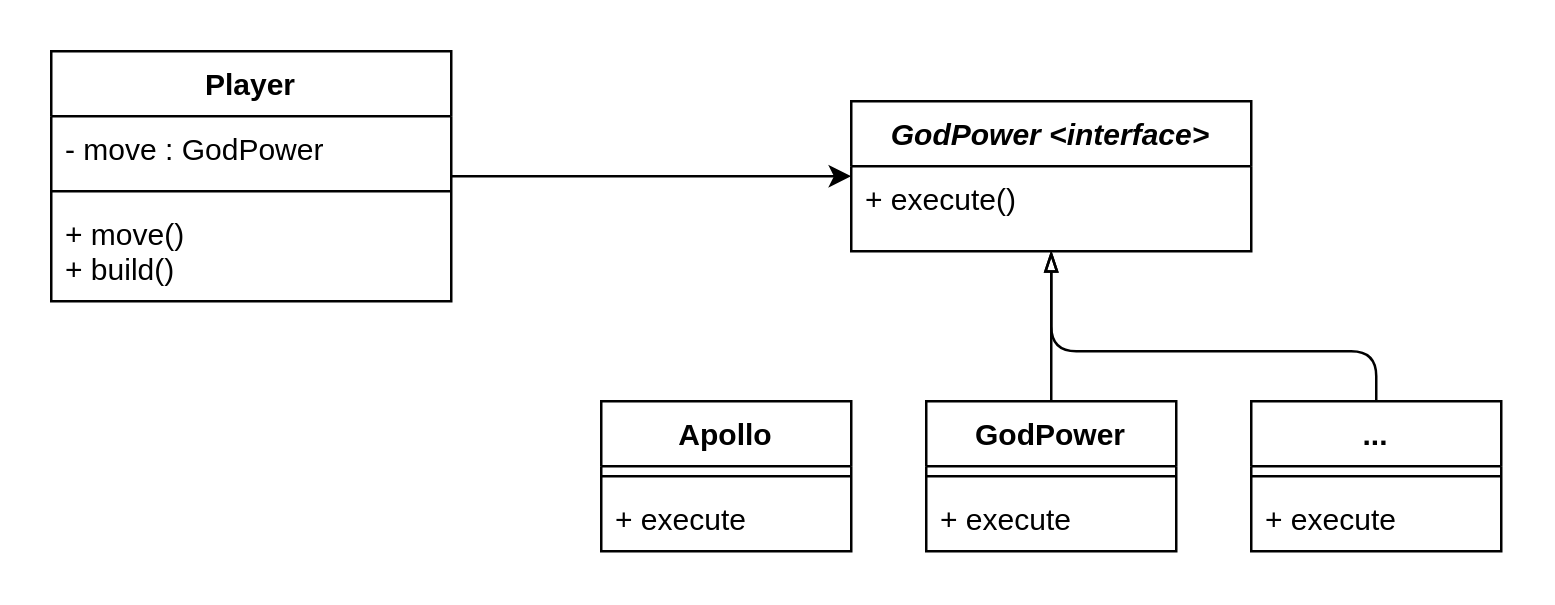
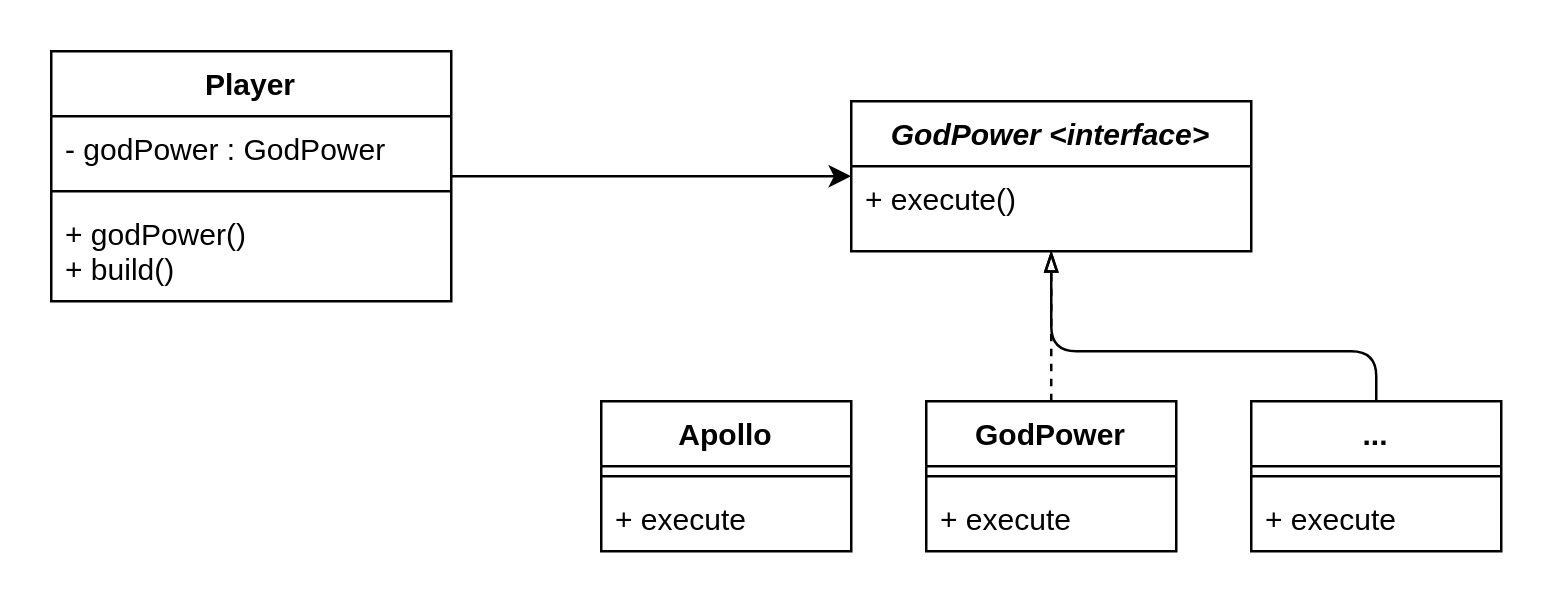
(192, 150) -> (226, 150)
(128, 235) -> (162, 235)
(1051, 370) -> (1051, 370)
